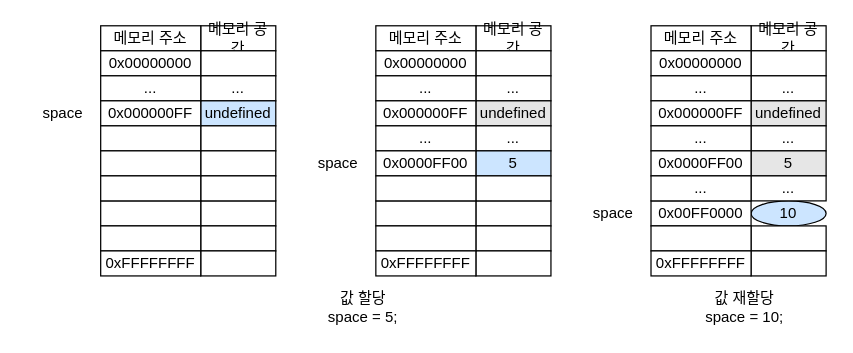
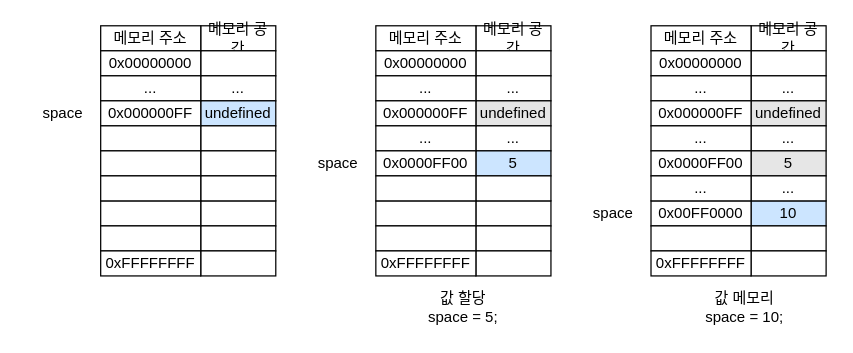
(788, 213) -> (788, 213)
(363, 307) -> (463, 307)
(744, 307) -> (744, 307)
